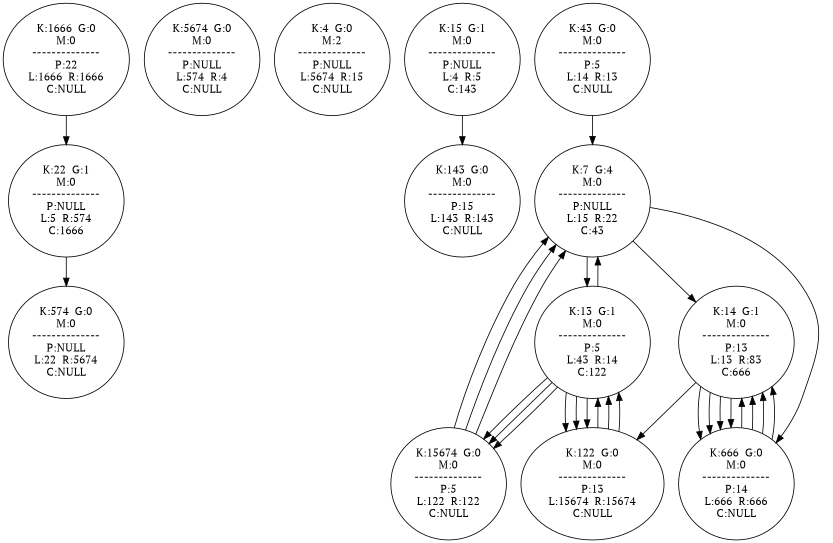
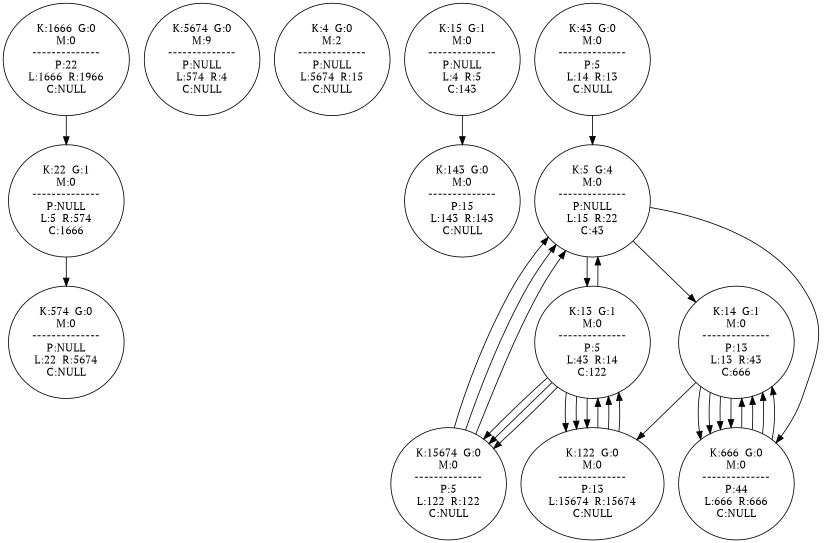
(66, 59) -> (66, 59)
(202, 59) -> (202, 59)
(593, 201) -> (593, 201)
(736, 342) -> (736, 342)
(736, 484) -> (736, 484)
